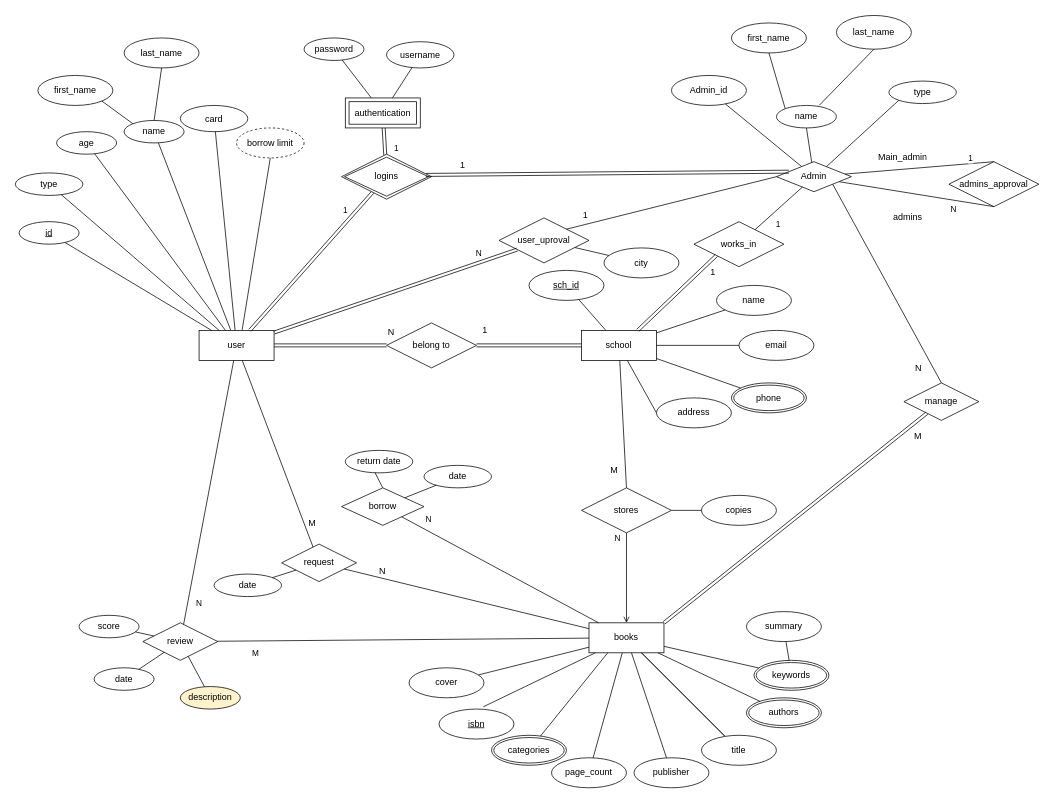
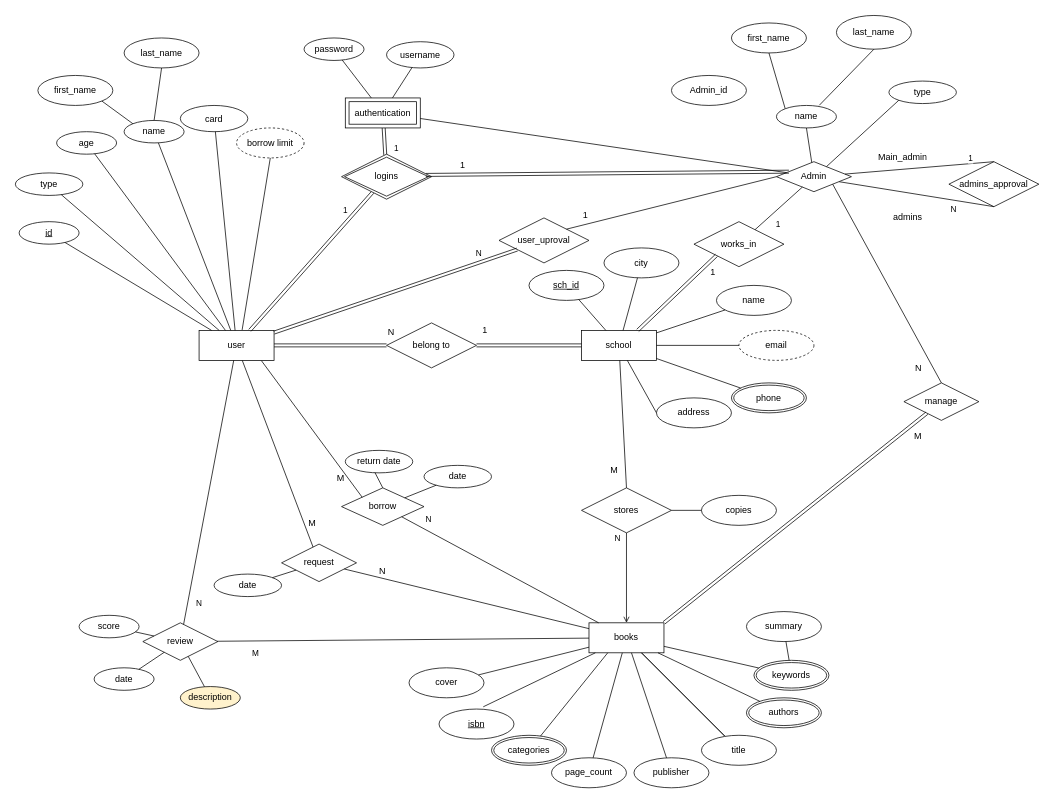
(764, 135) -> (593, 144)
(592, 252) -> (630, 304)
(777, 345) -> (777, 345)
none -> (312, 429)
